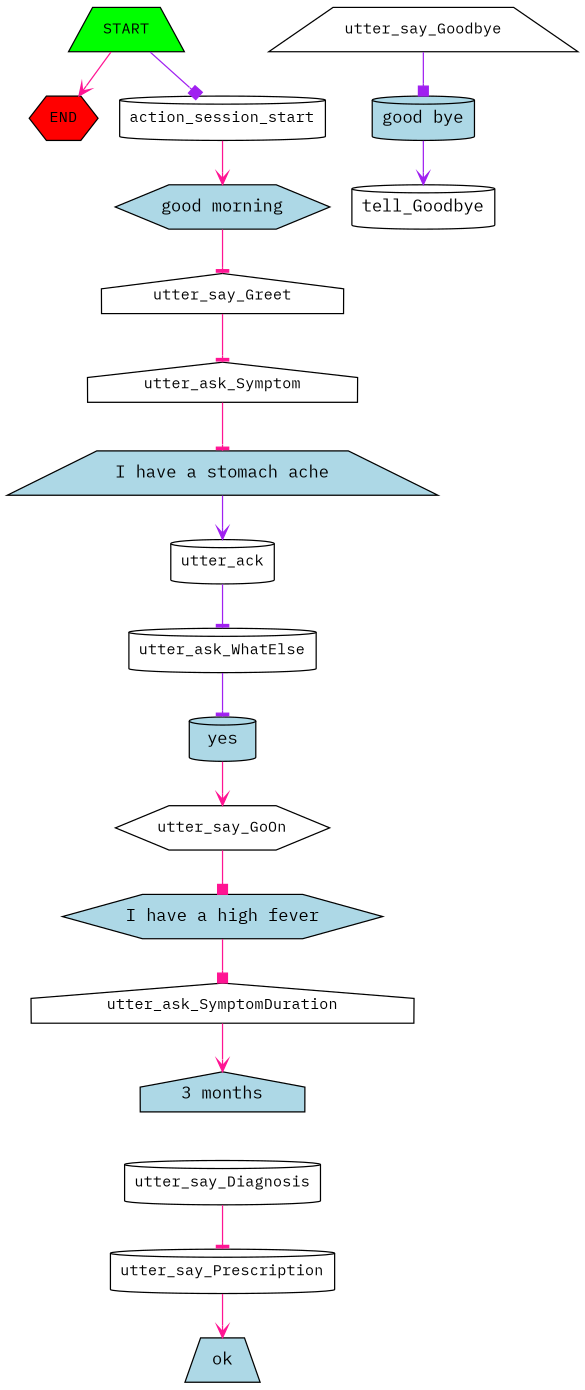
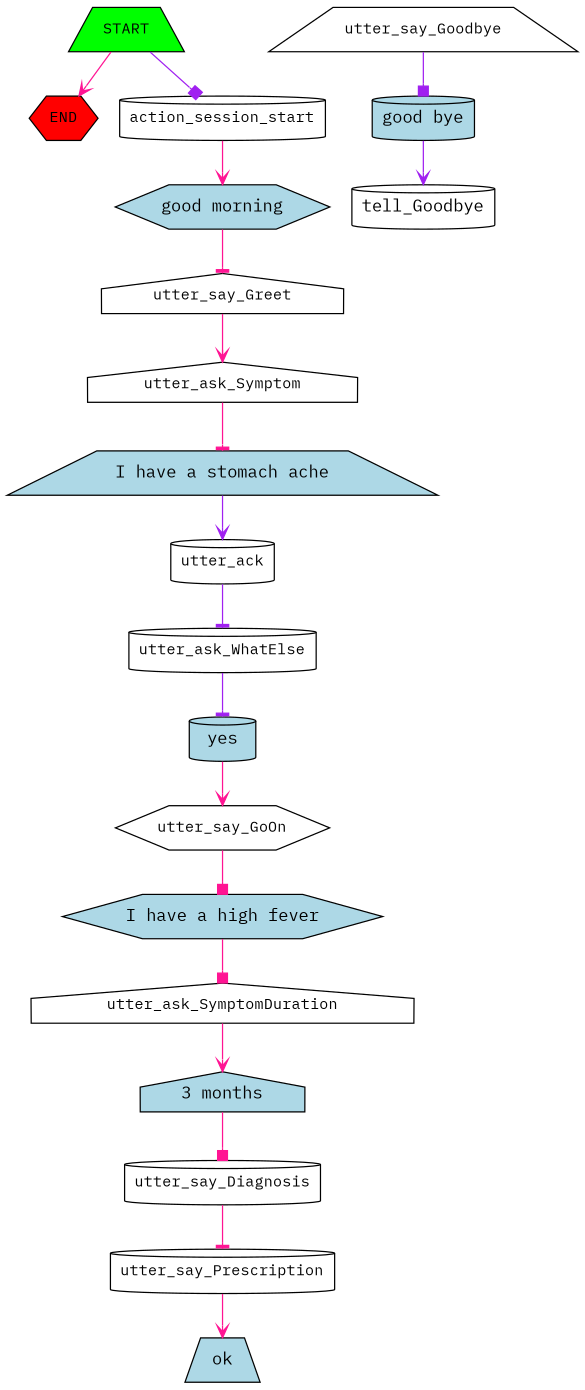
(223, 335) -> (223, 335)
none -> (223, 1130)
